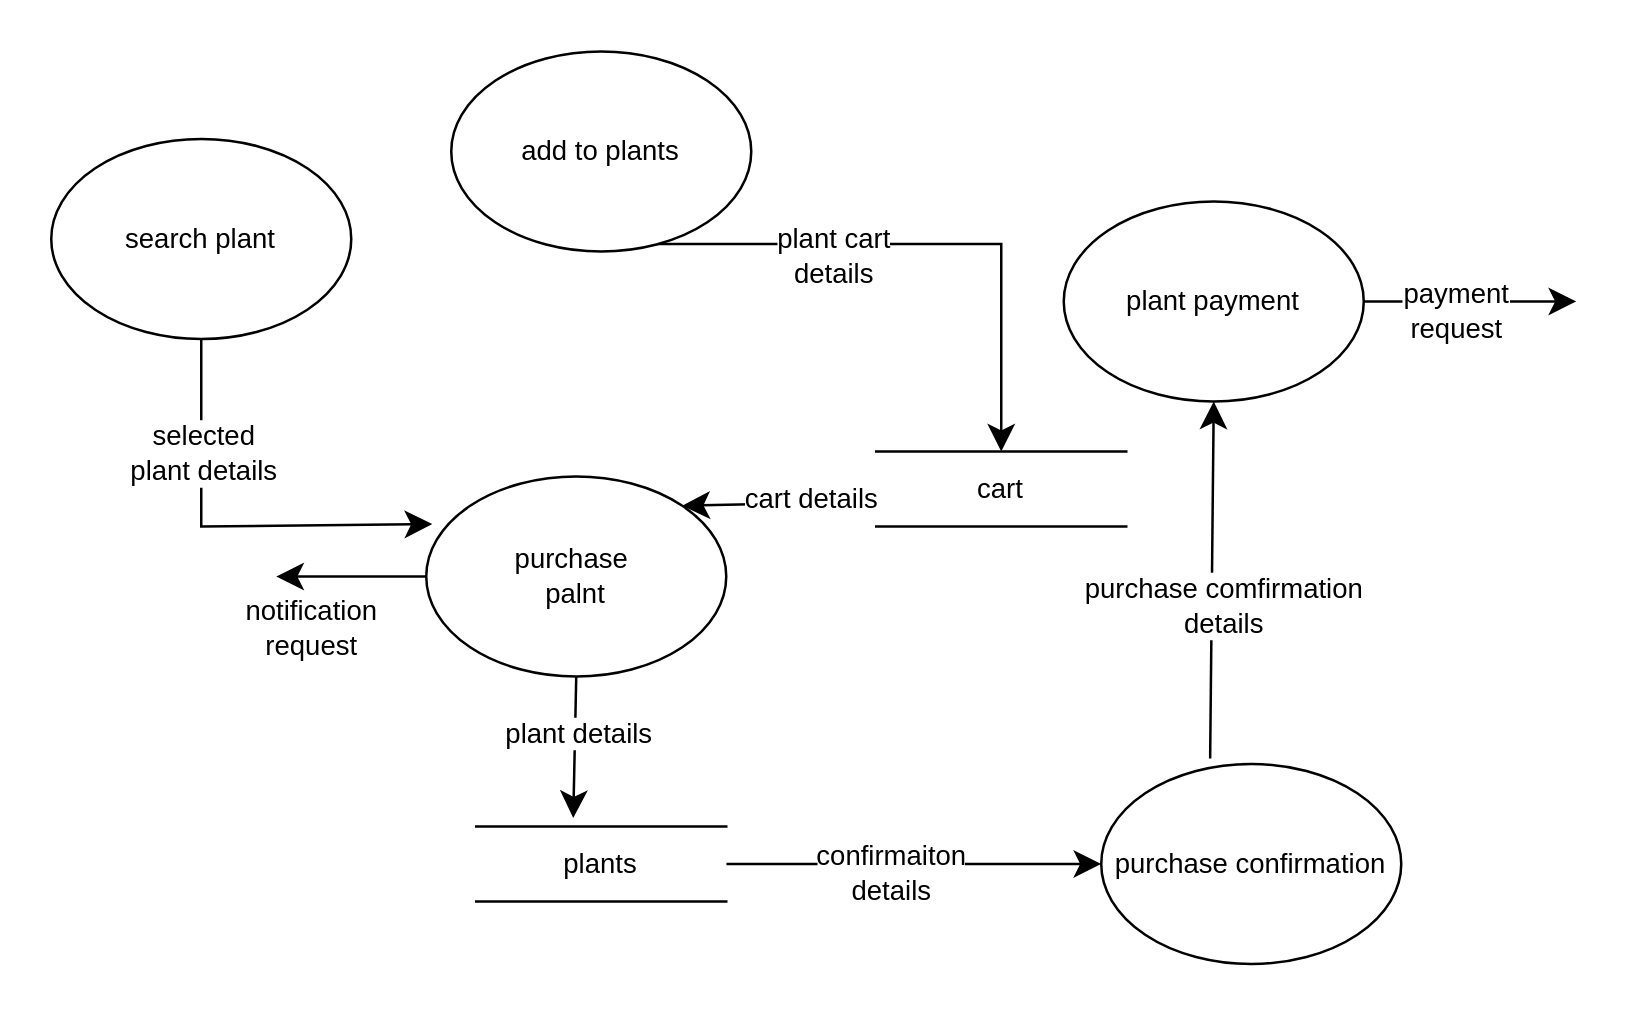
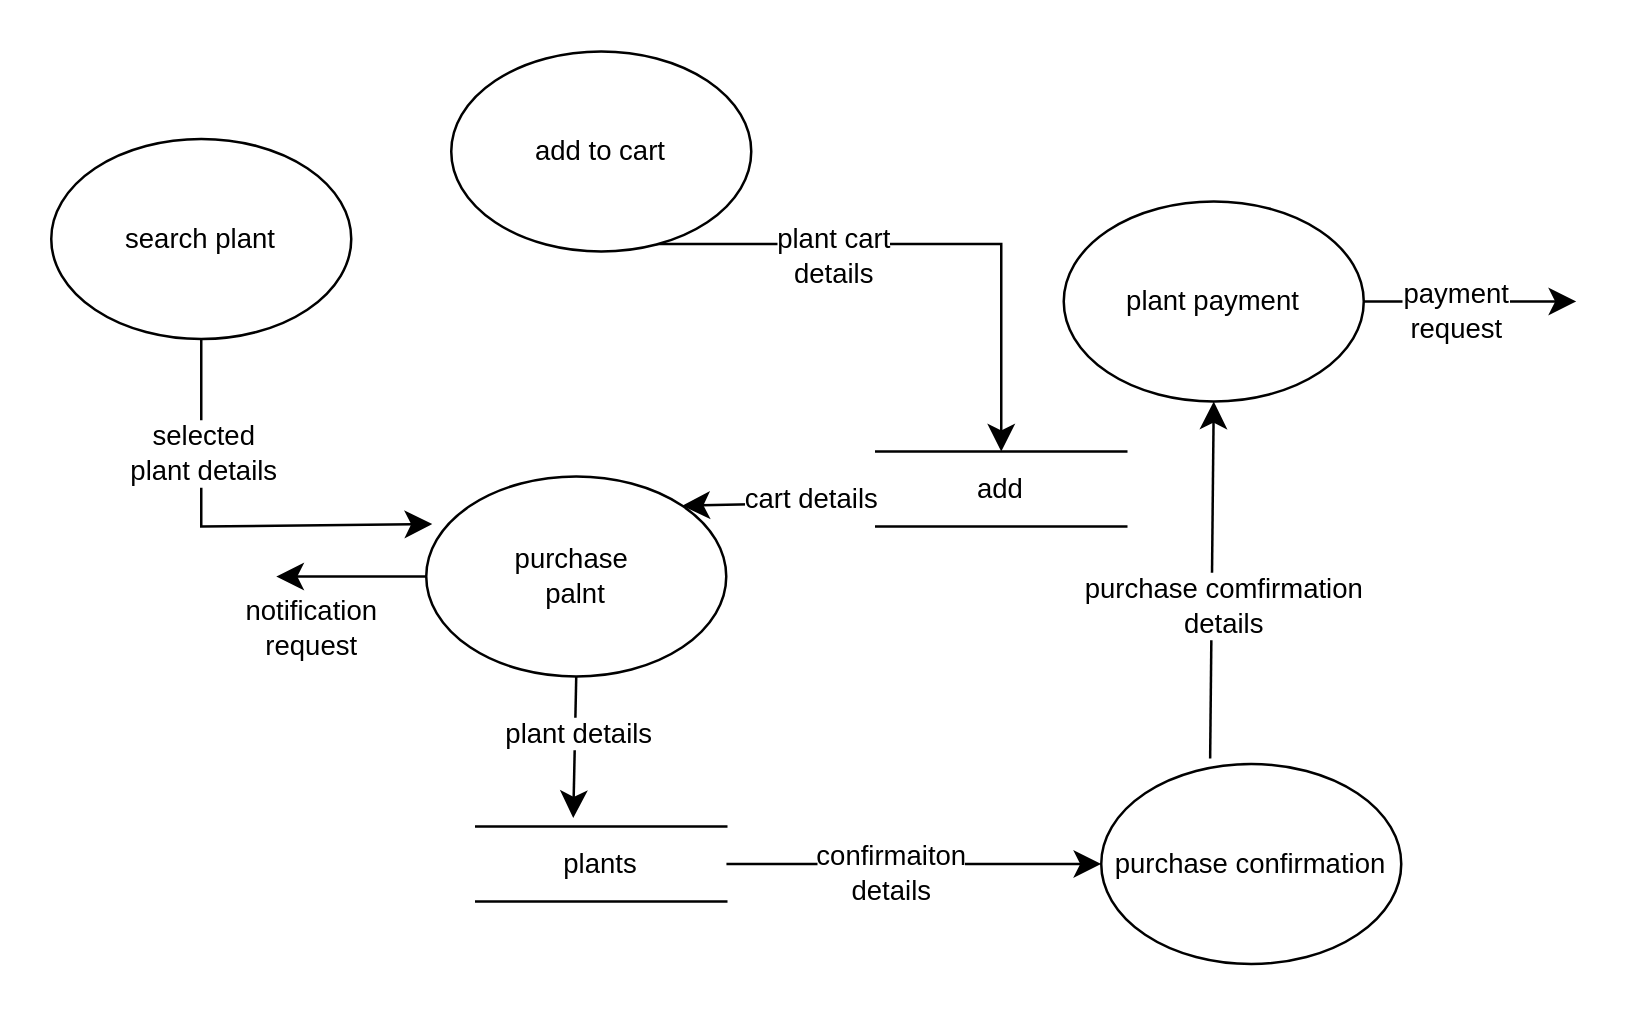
(601, 151) -> (601, 151)
(1001, 489) -> (1001, 489)
